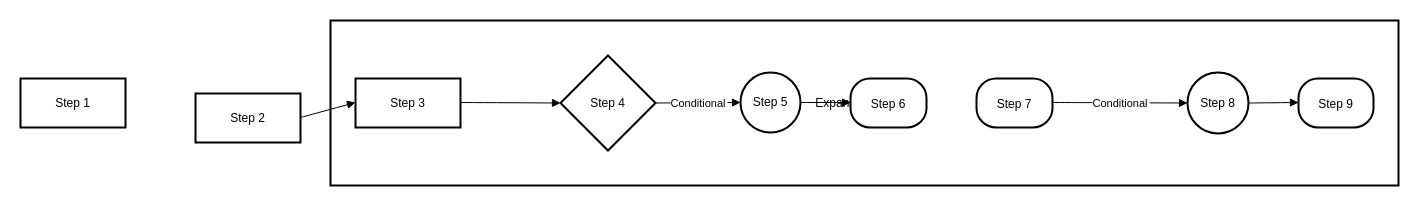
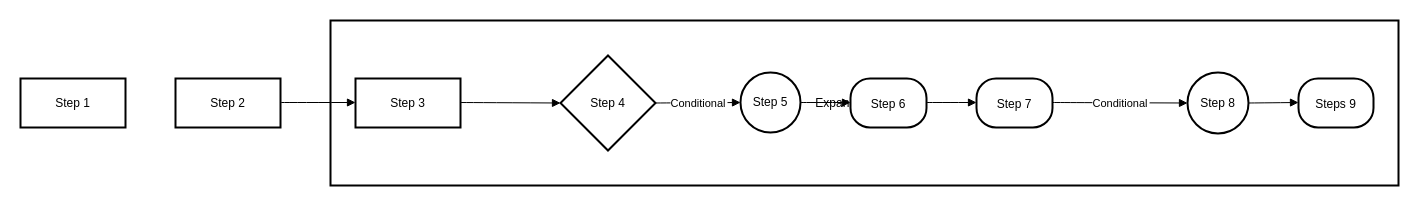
none -> (948, 103)
(1336, 104) -> (1336, 104)
(248, 118) -> (228, 103)
